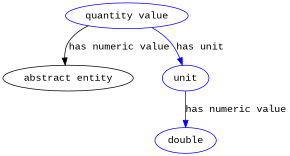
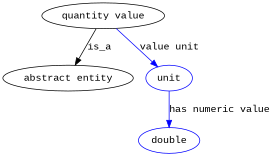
(127, 16) -> (103, 16)
(119, 47) -> (100, 47)
(200, 47) -> (169, 47)
